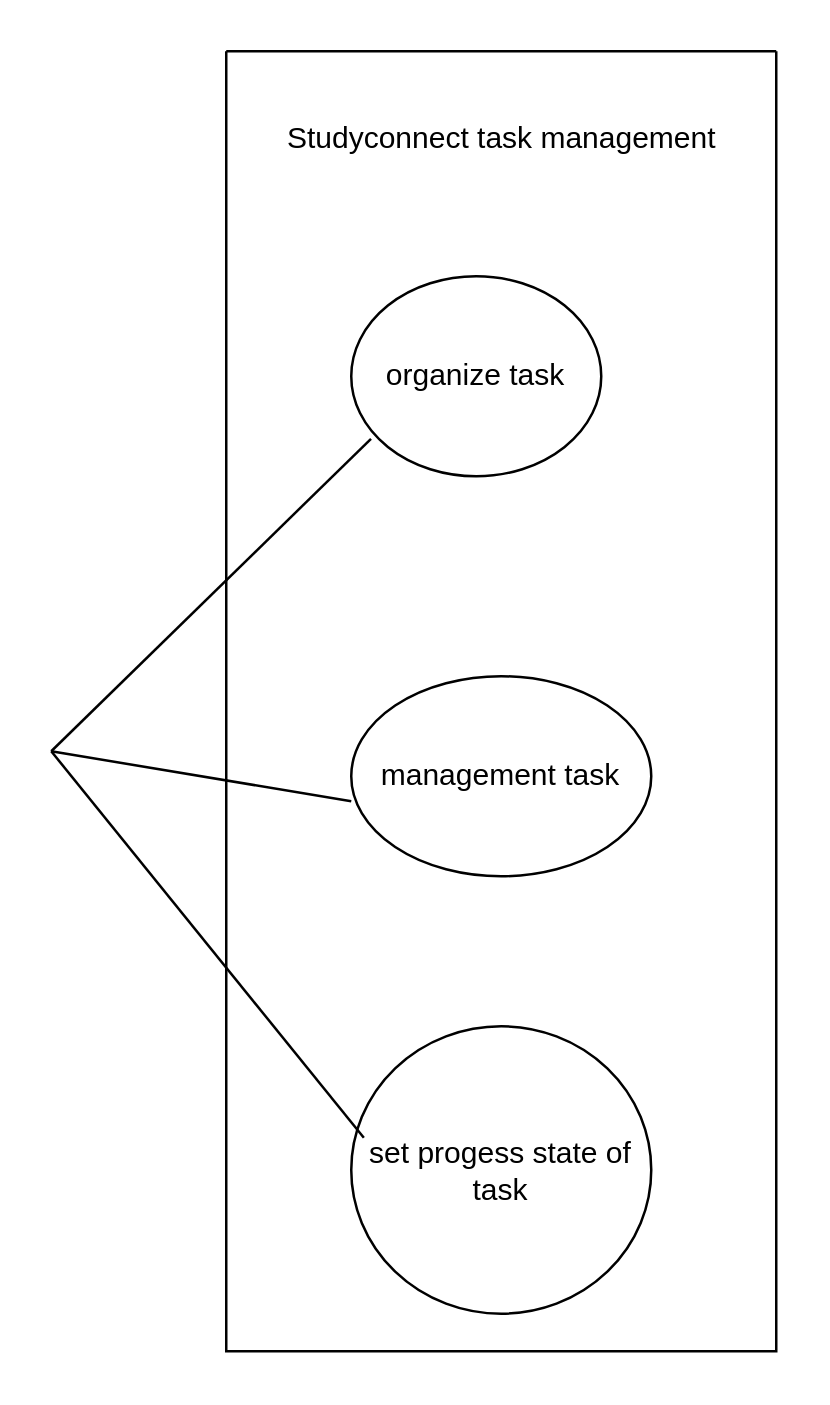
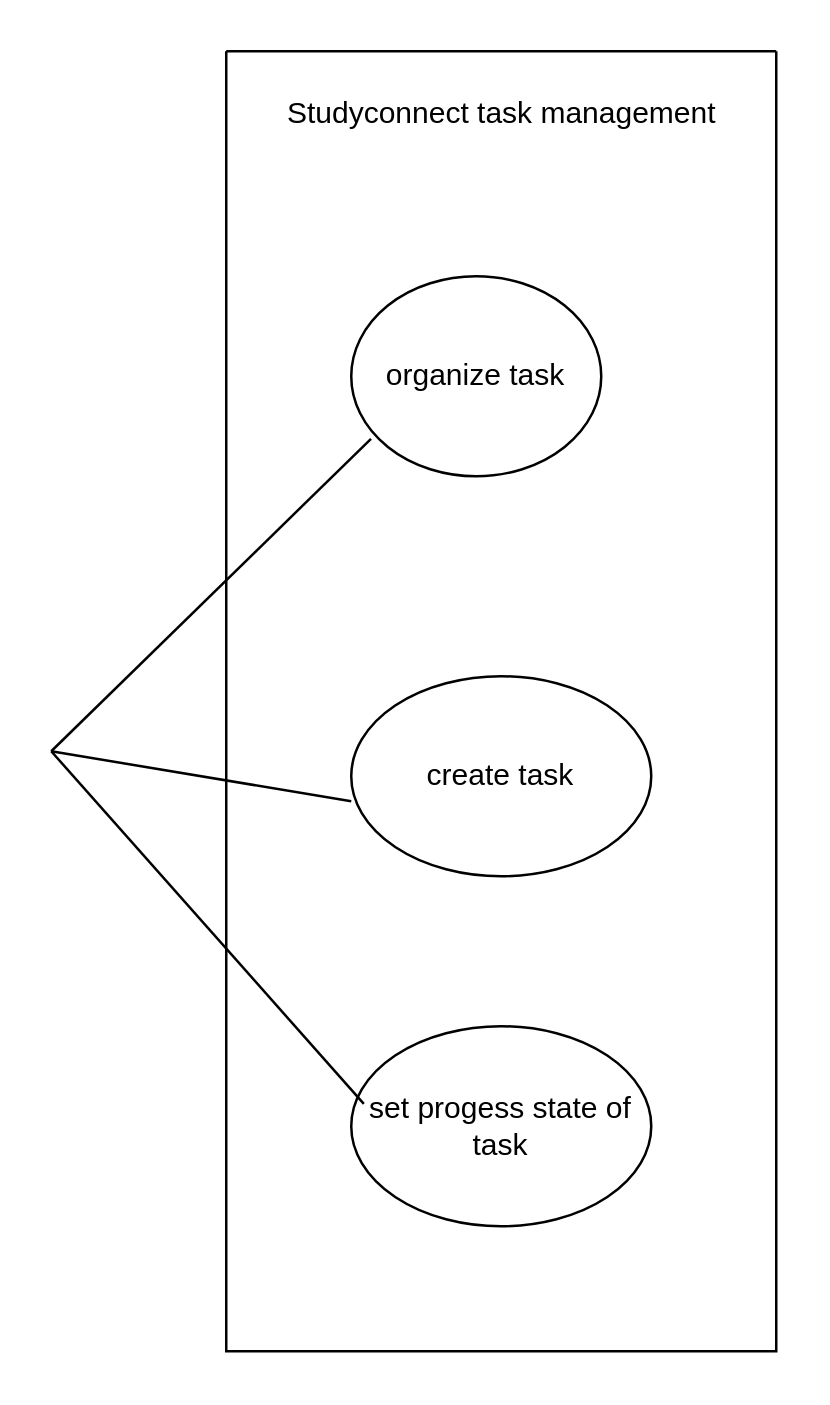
(501, 139) -> (501, 114)
(501, 776) -> (501, 776)
(501, 1170) -> (501, 1126)
